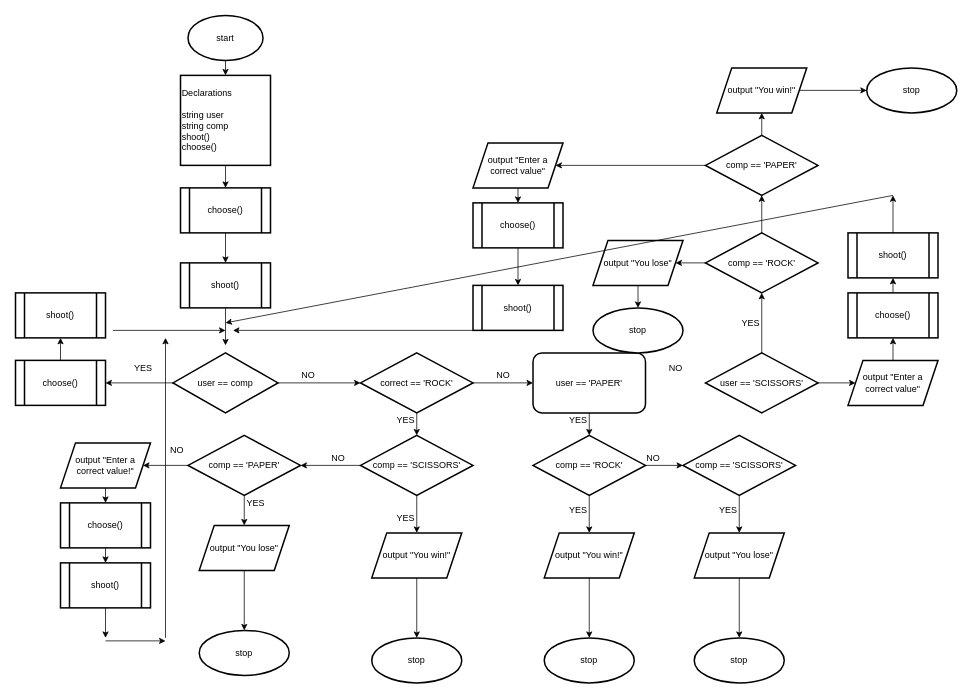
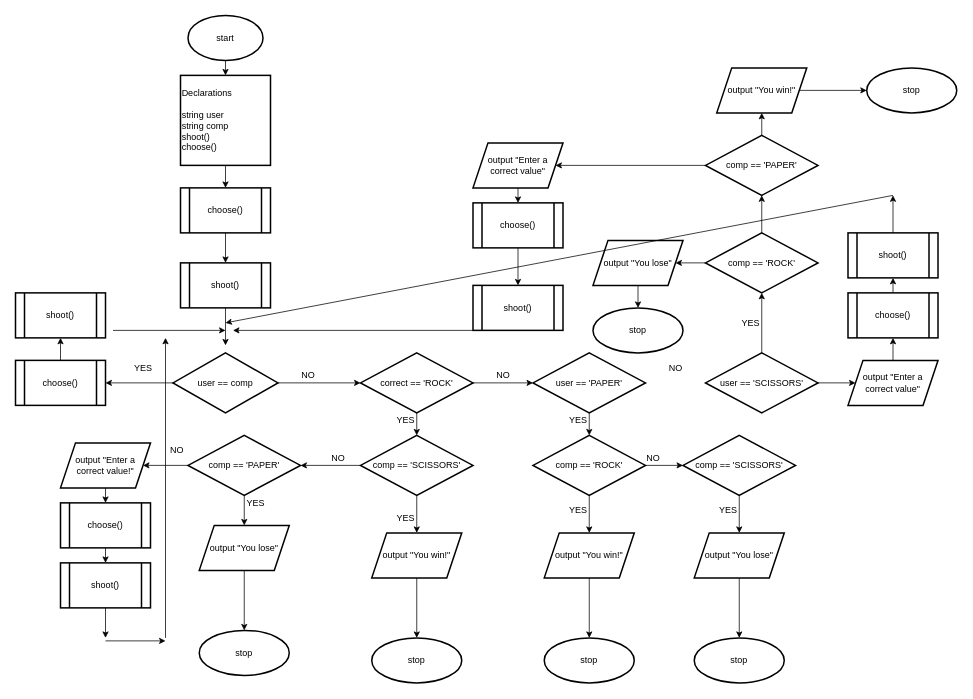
(589, 383) -> (589, 383)
